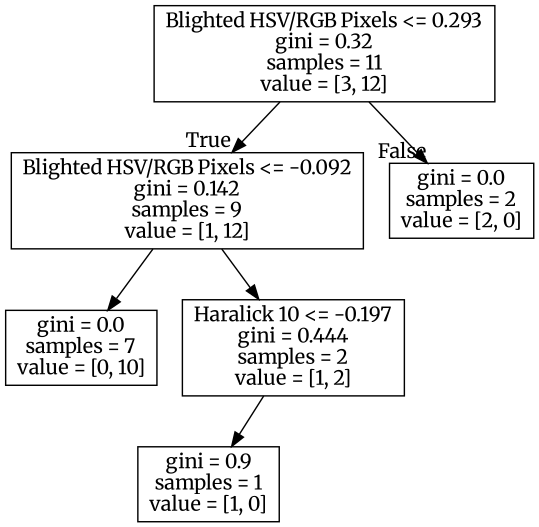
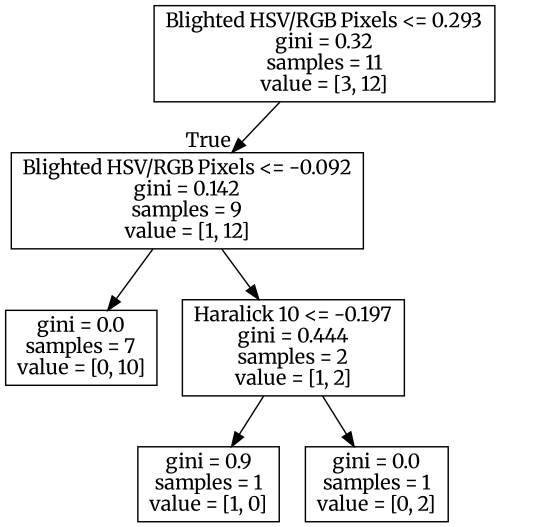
(462, 201) -> none
none -> (377, 484)
